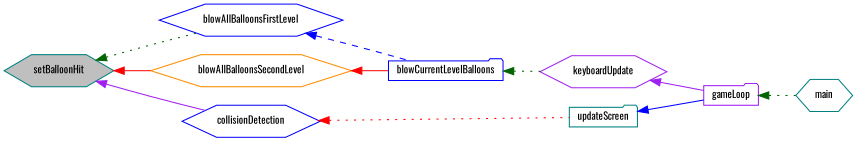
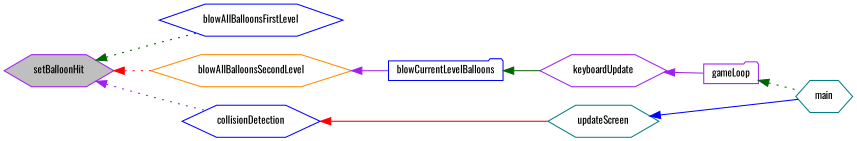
(363, 48) -> none
(59, 71) -> (59, 71)
(137, 71) -> (137, 71)
(375, 71) -> (375, 71)
(527, 71) -> (527, 71)
(155, 98) -> (155, 98)
(676, 105) -> (729, 107)
(603, 117) -> (603, 121)
(449, 119) -> (439, 121)
